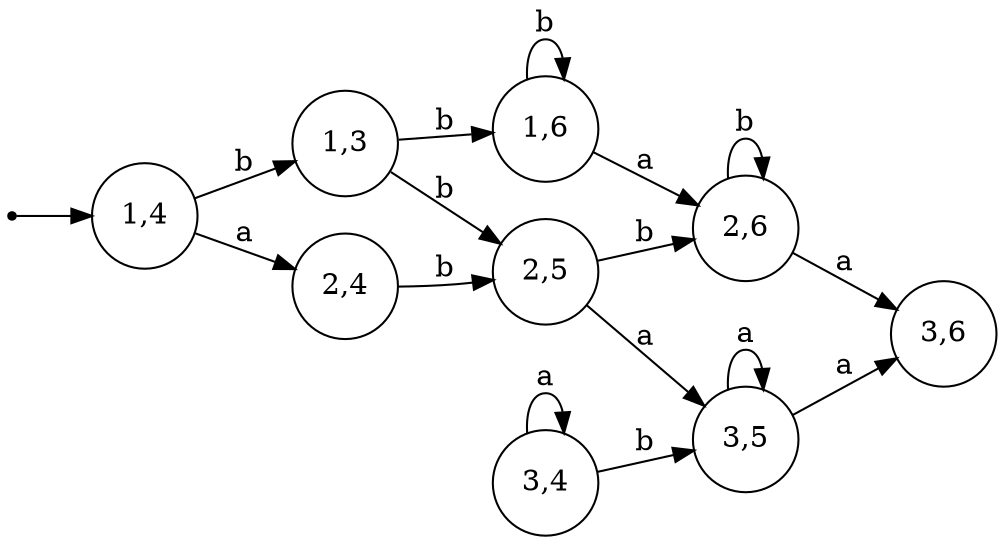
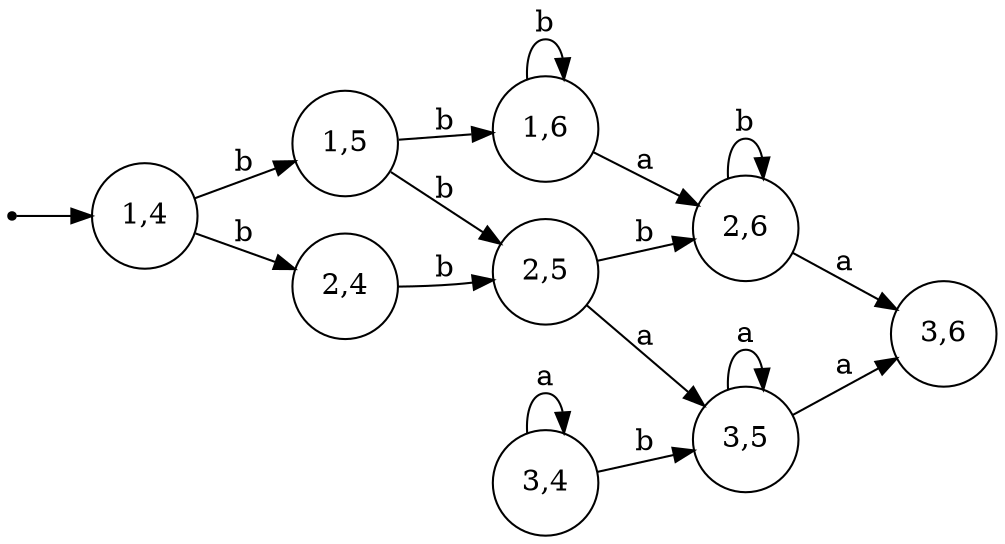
(345, 144) -> (345, 144)
(245, 234) -> (245, 234)
